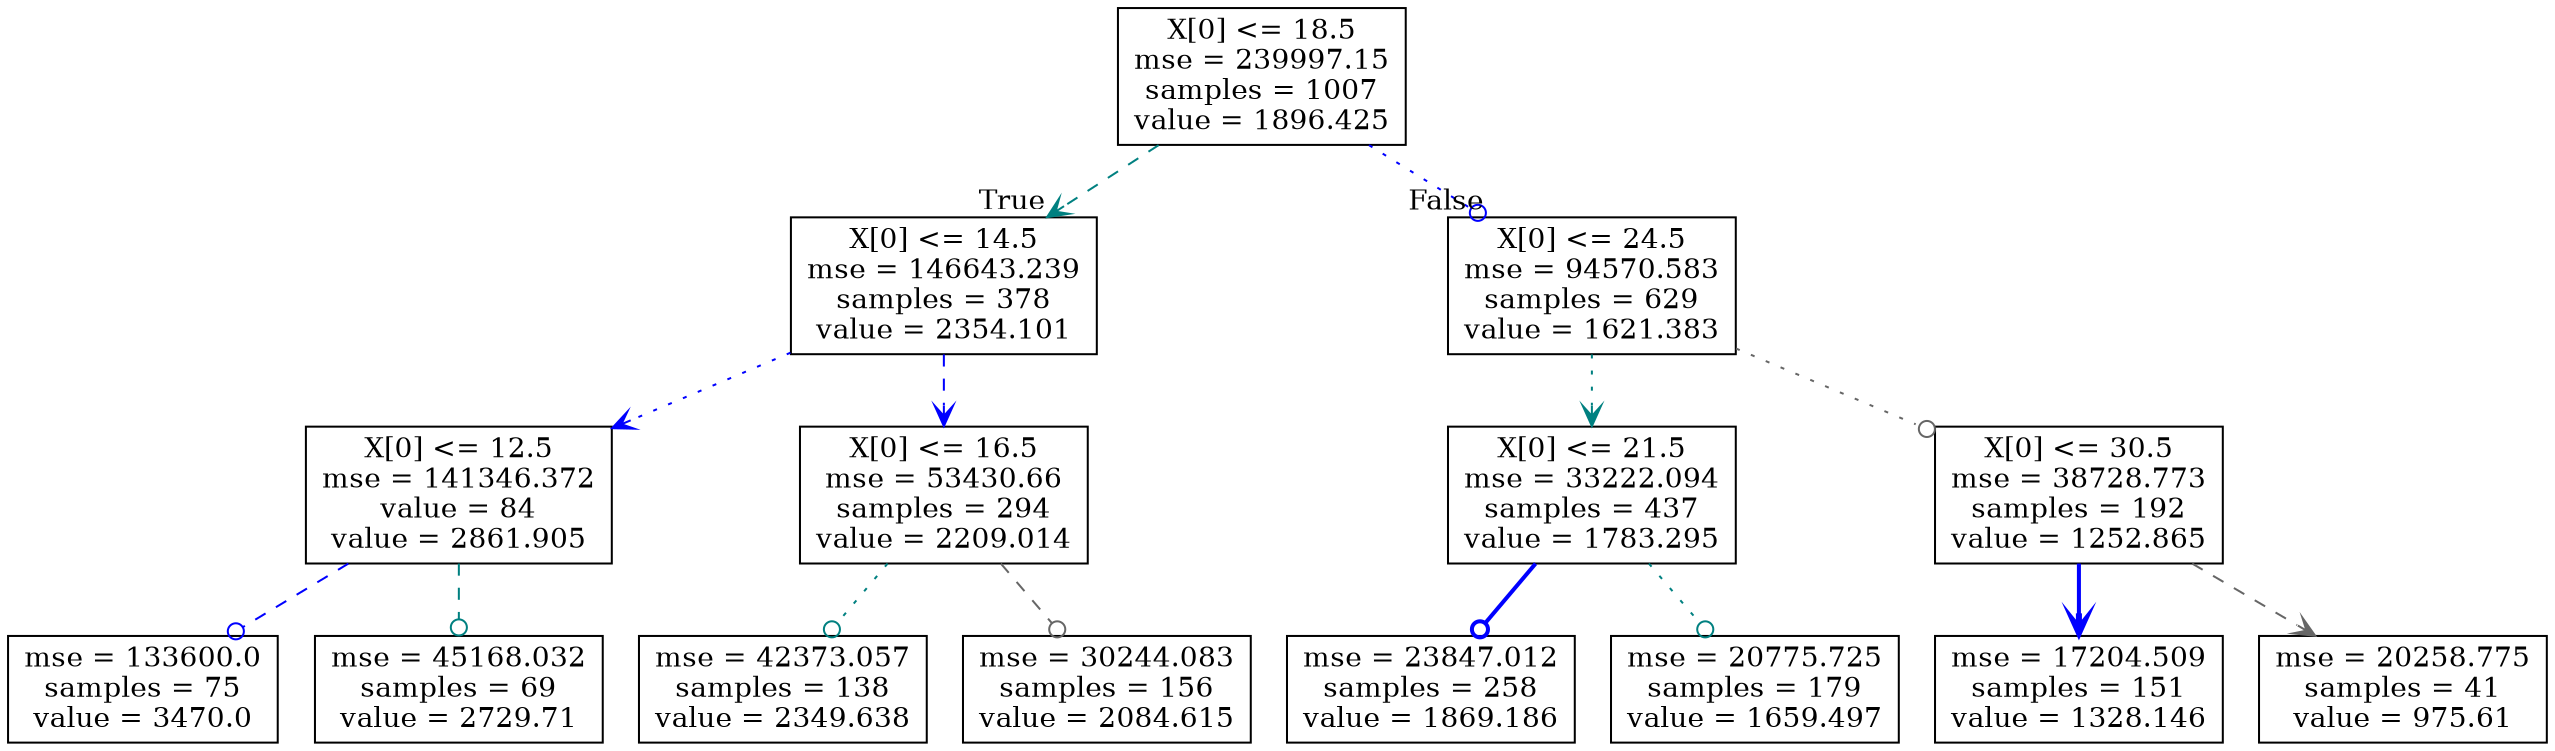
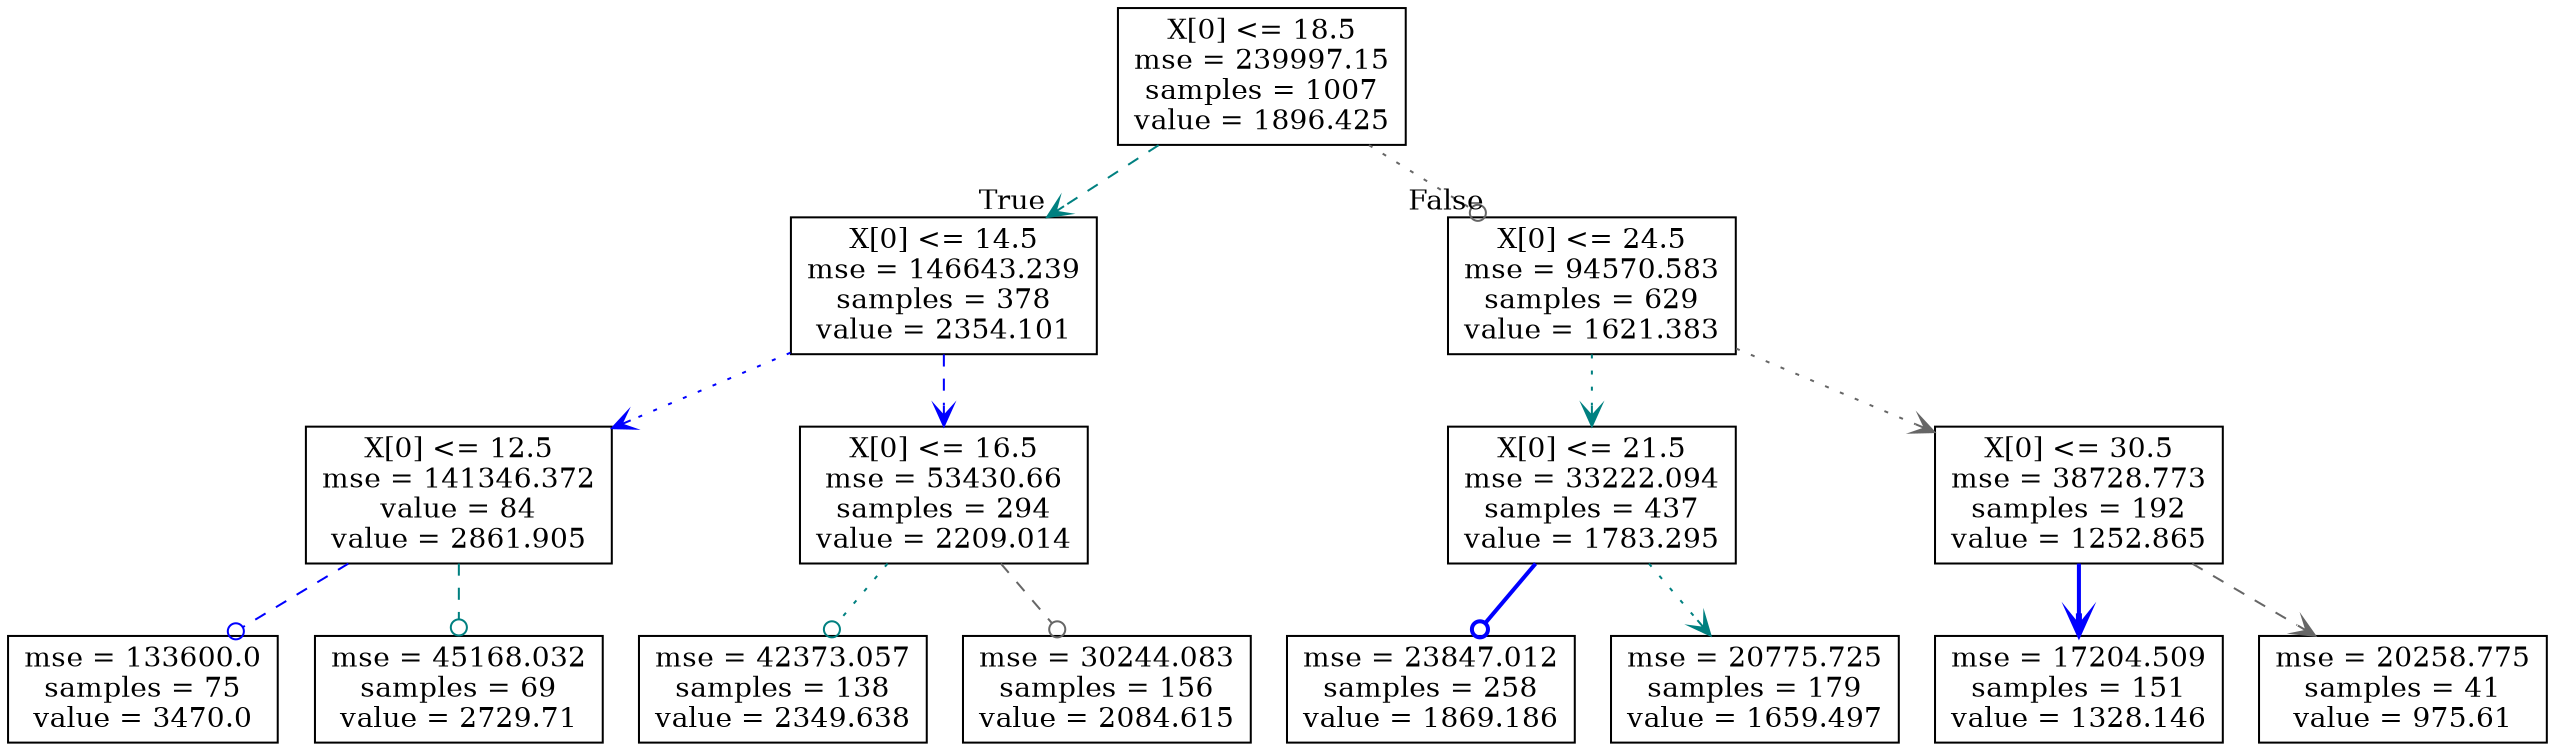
(1420, 177) -> (1420, 177)
(1826, 386) -> (1826, 386)
(1674, 593) -> (1674, 593)
